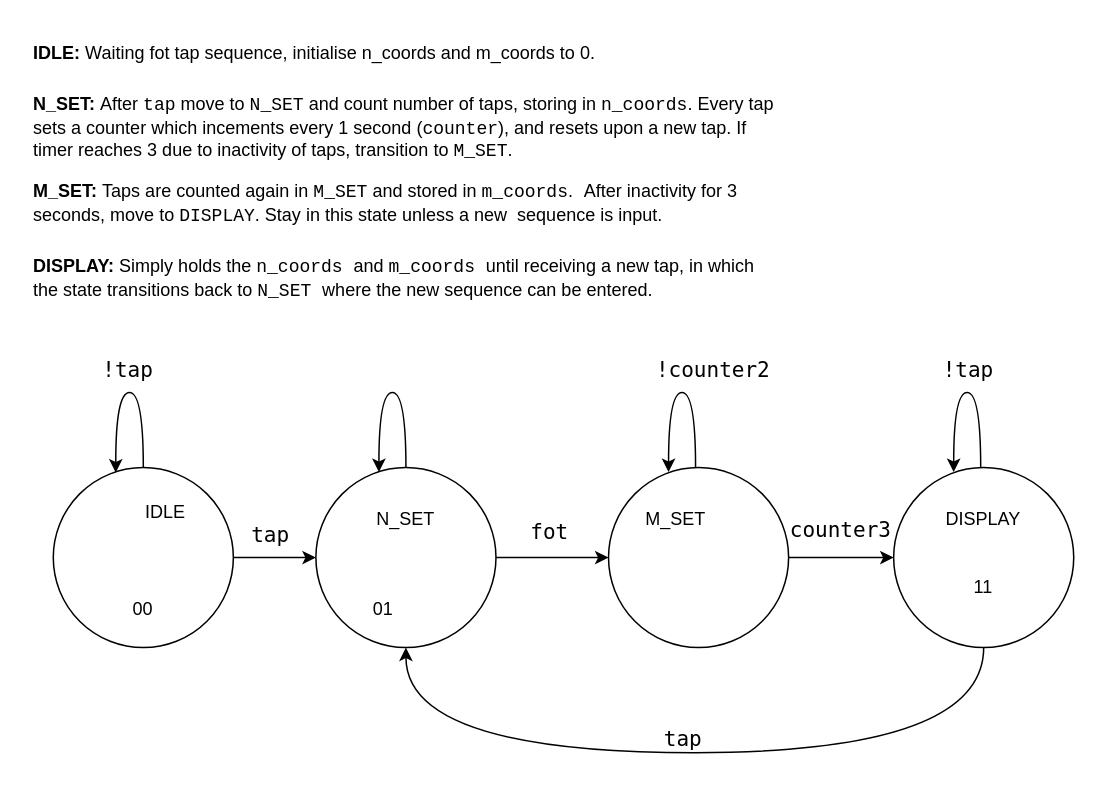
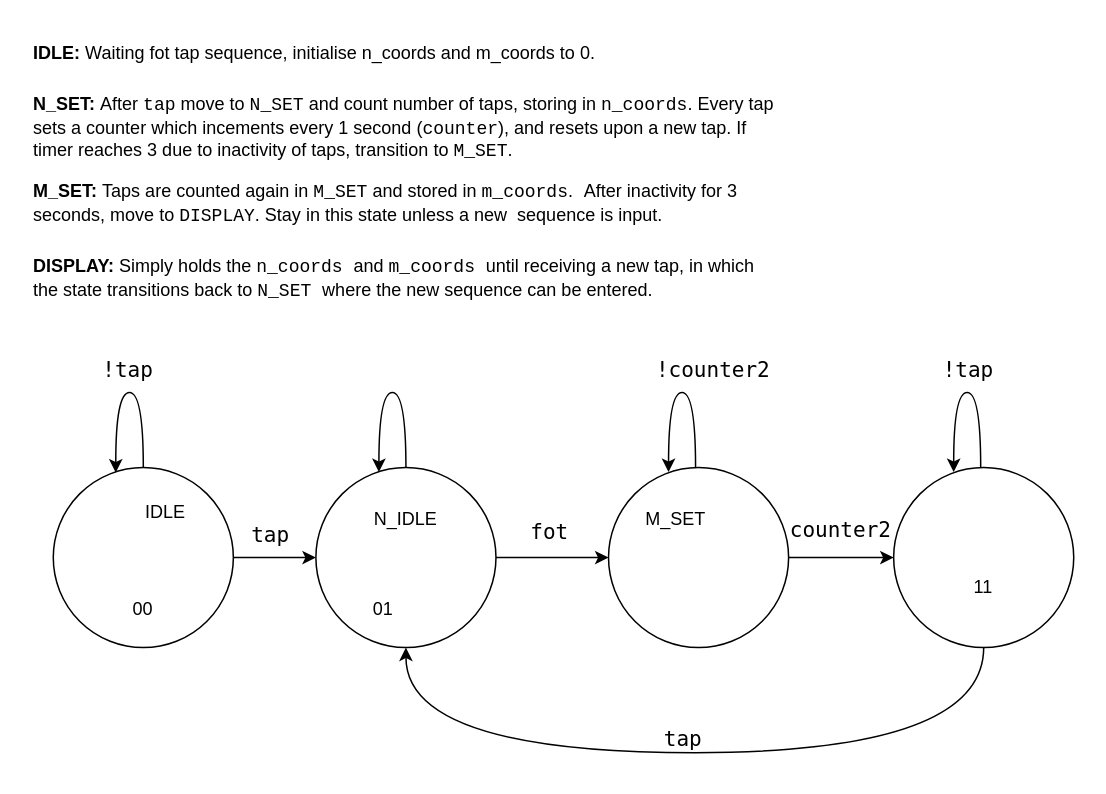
(406, 520) -> (406, 520)
(983, 520) -> none
(841, 530) -> (841, 530)
